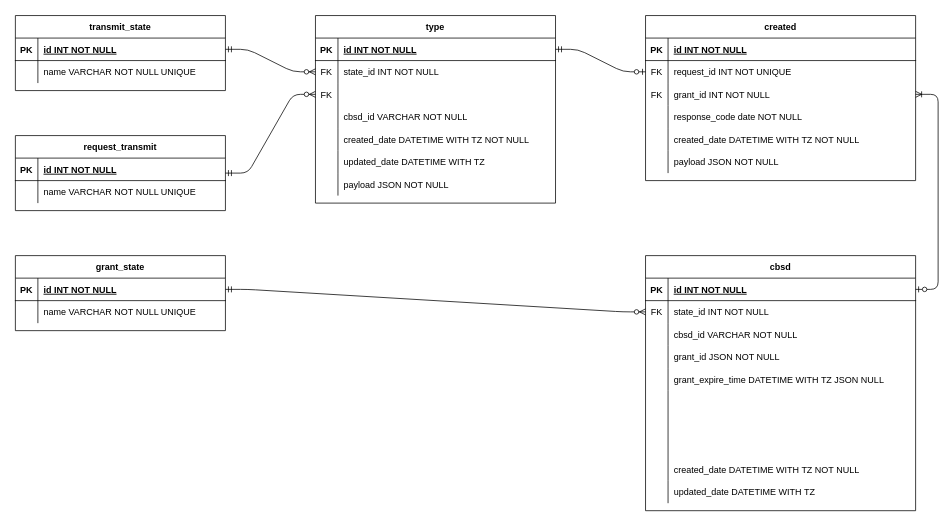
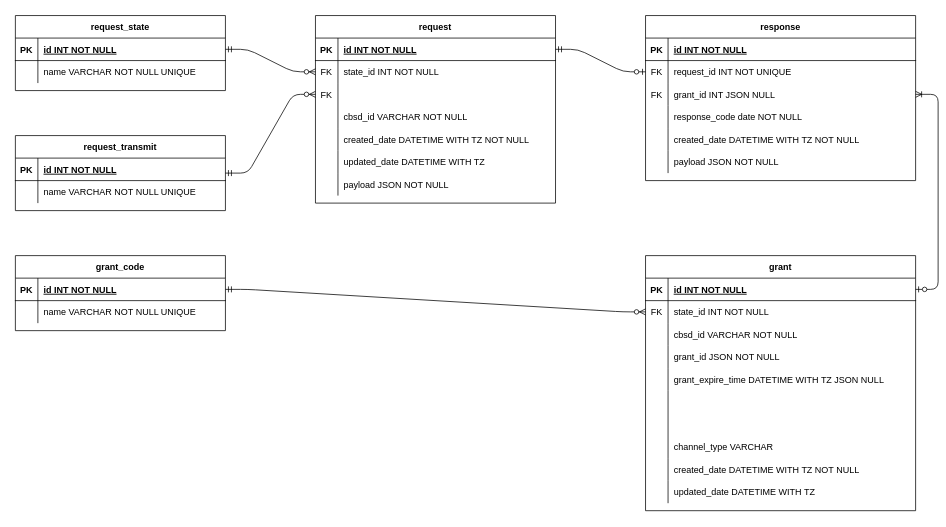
(120, 27) -> (120, 27)
(435, 27) -> (435, 27)
(780, 27) -> (780, 27)
(722, 95) -> (724, 95)
(120, 267) -> (120, 267)
(780, 267) -> (780, 267)
none -> (792, 447)
